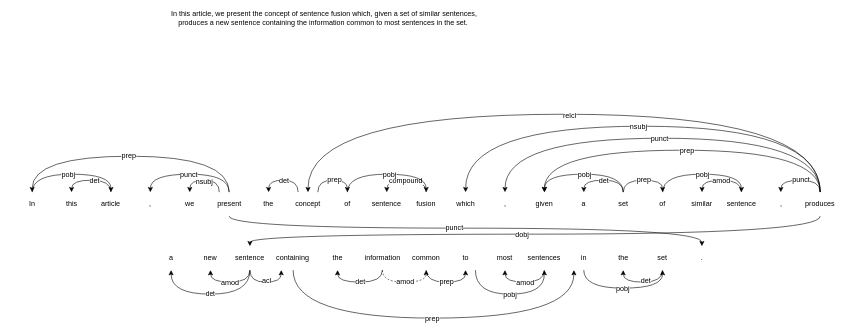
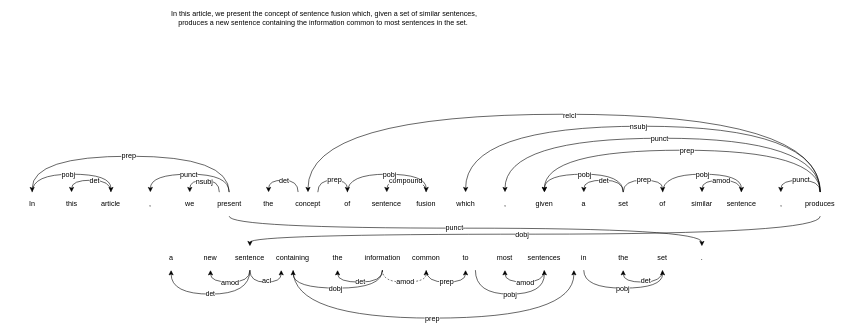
none -> (340, 288)
